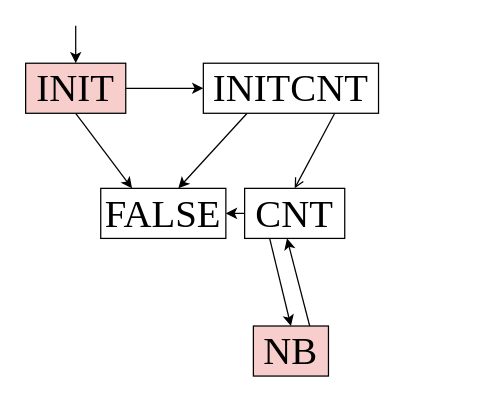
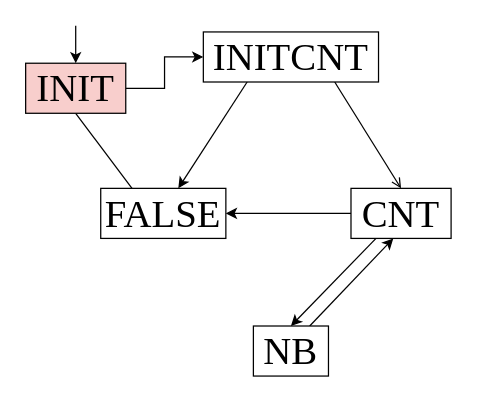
(291, 88) -> (291, 57)
(126, 180) -> (128, 182)
(294, 213) -> (401, 213)
(291, 351) -> (291, 351)
